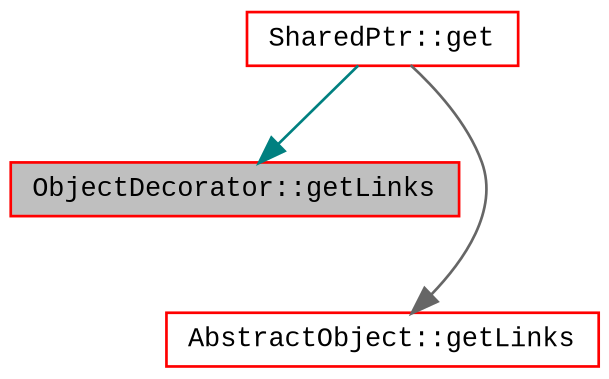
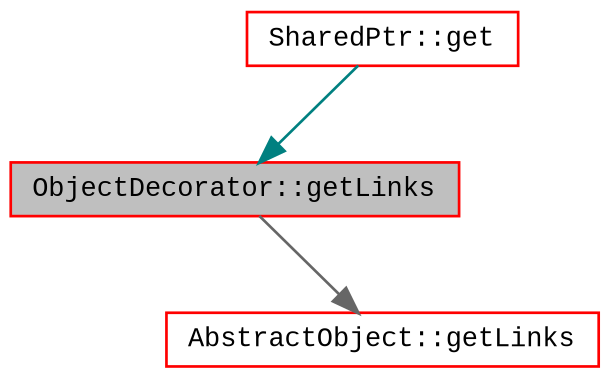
(485, 176) -> (299, 255)
